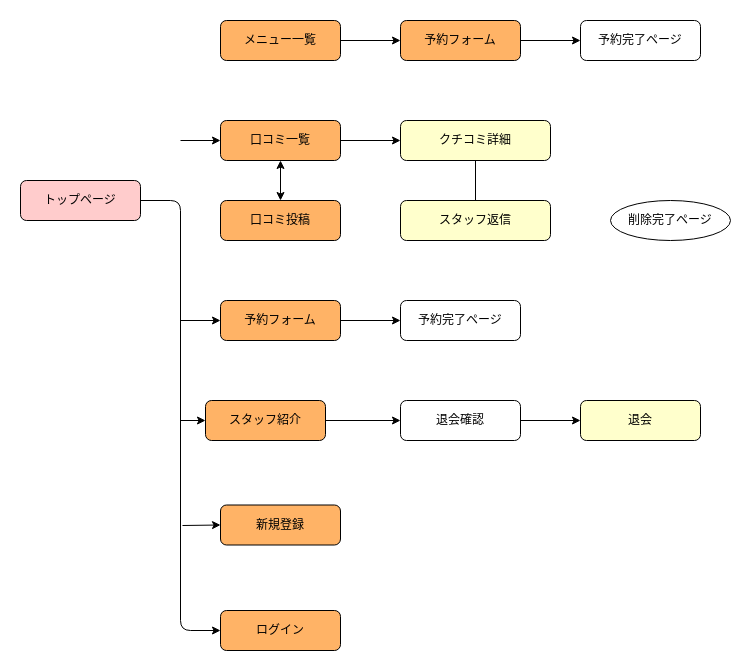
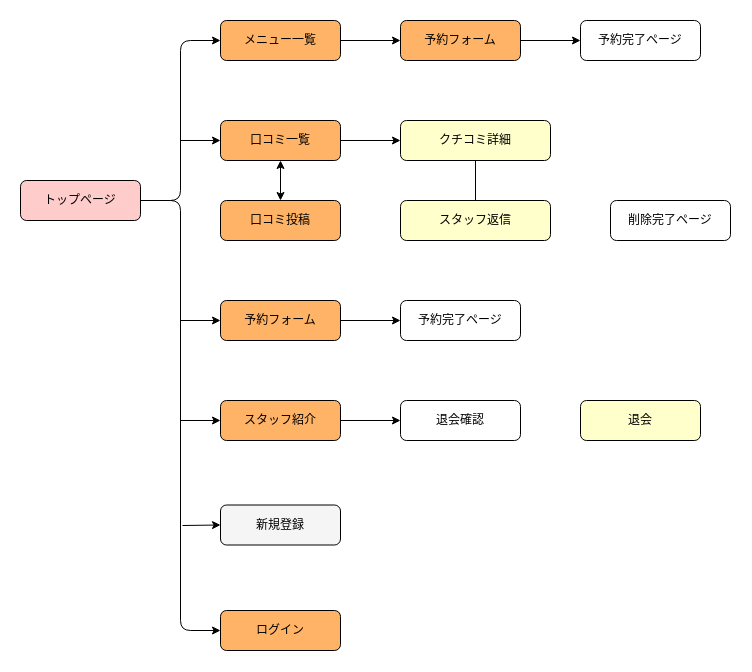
none -> (181, 108)
(671, 221) -> (671, 221)
(266, 421) -> (281, 421)
(547, 421) -> none
(281, 525) -> (281, 525)
